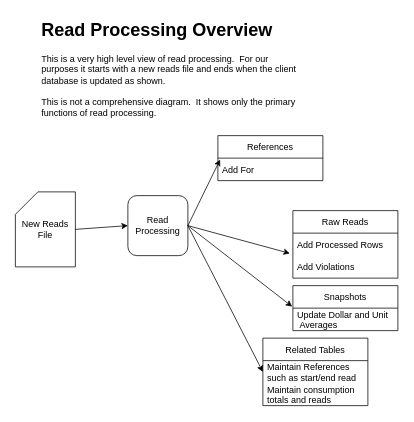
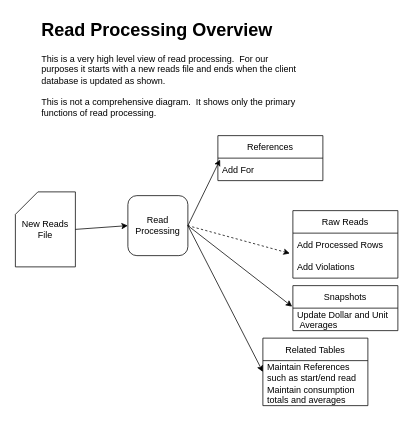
(238, 239) -> (238, 239)
(313, 389) -> (313, 389)
